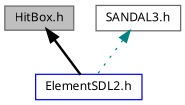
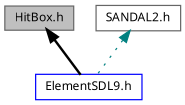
(138, 18) -> (138, 18)
(89, 87) -> (89, 87)
